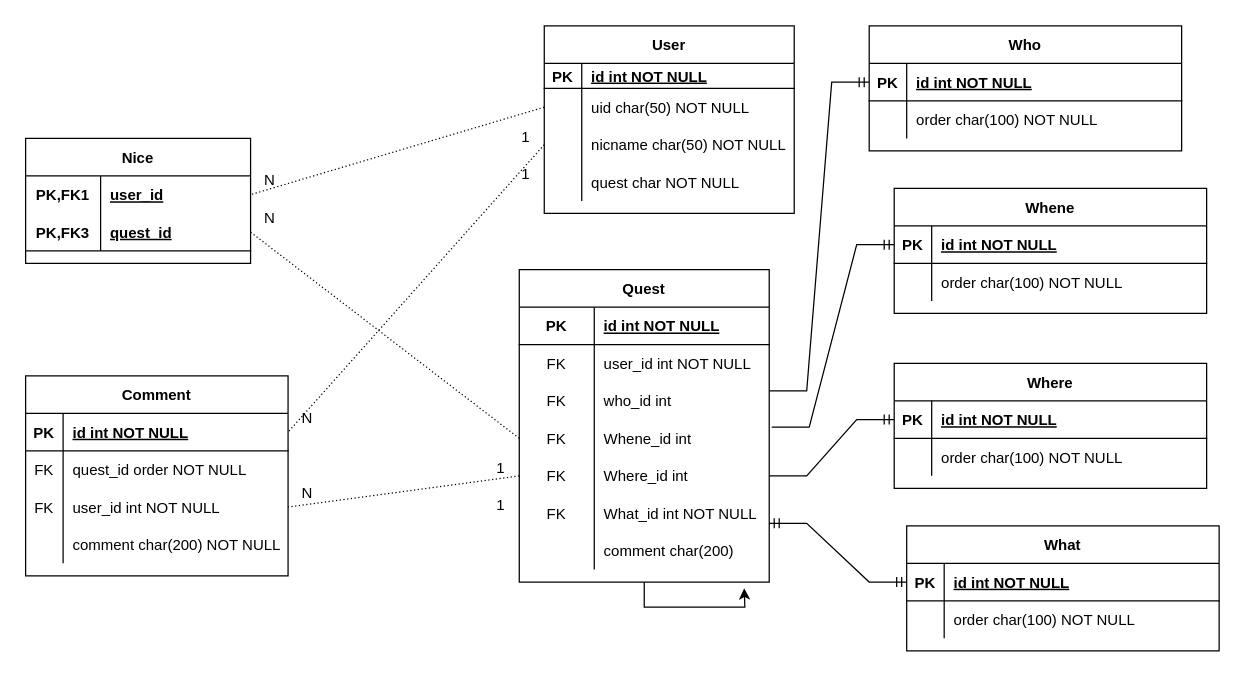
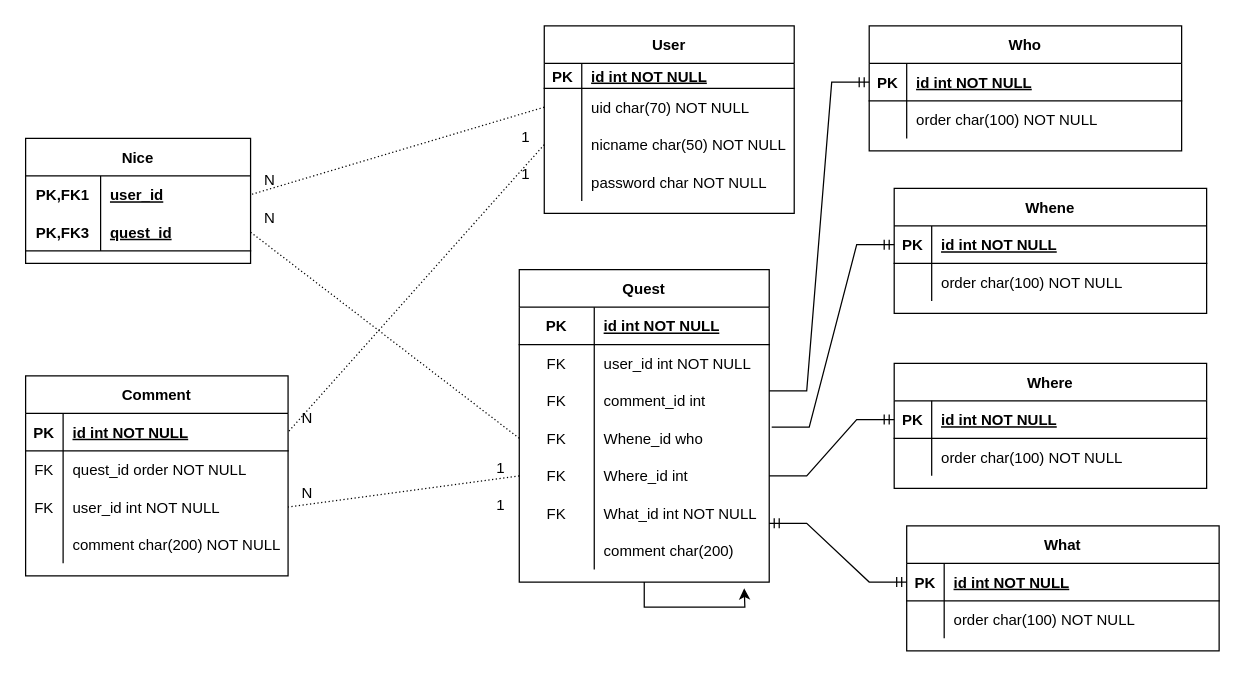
(672, 108) -> (672, 108)
(665, 183) -> (678, 183)
(640, 401) -> (657, 401)
(648, 439) -> (650, 439)
